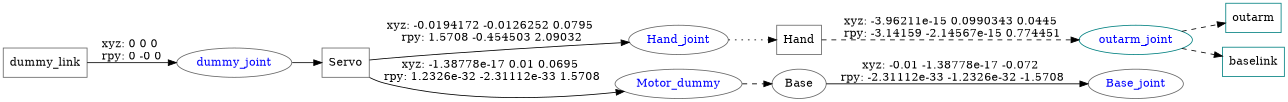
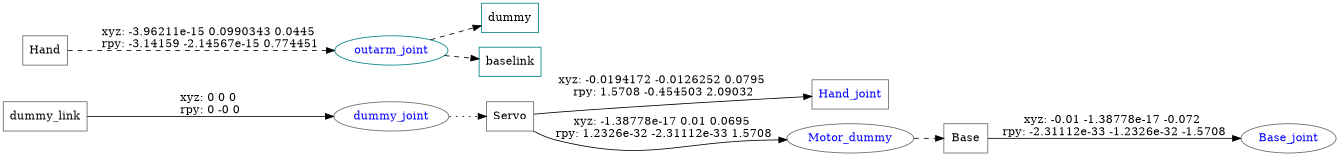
(1253, 18) -> (510, 18)
(679, 40) -> (850, 94)
(748, 40) -> none
(303, 63) -> (464, 116)
(799, 84) -> (966, 138)
